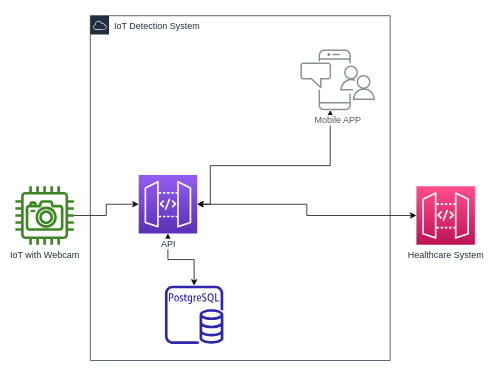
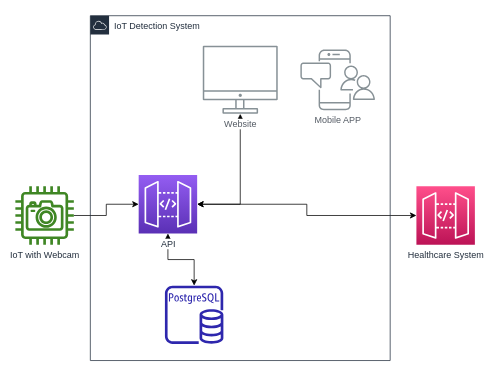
none -> (240, 80)
none -> (240, 161)
(272, 165) -> none
